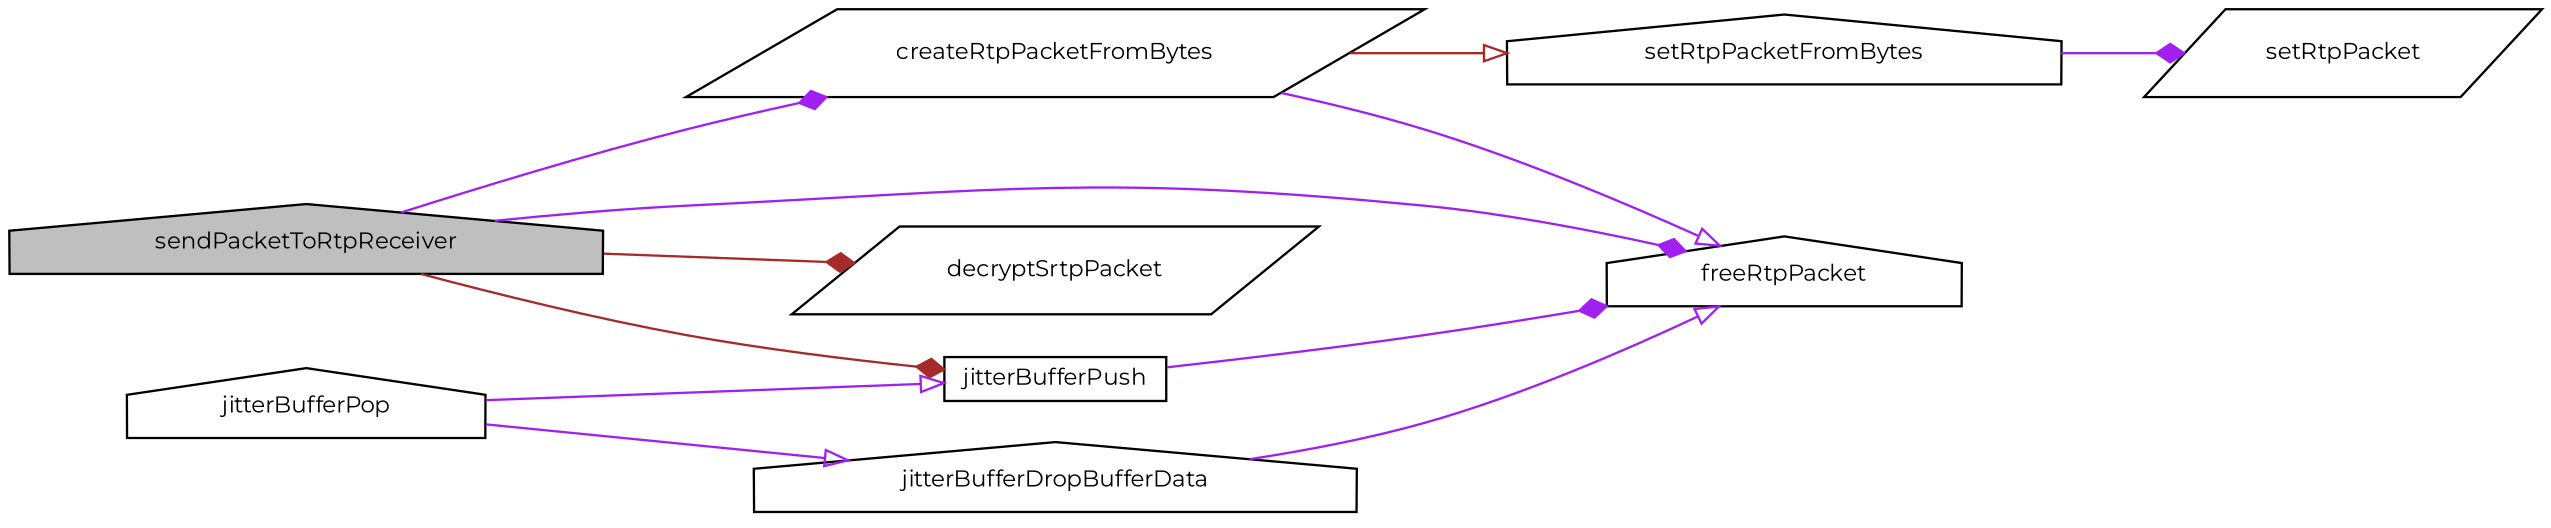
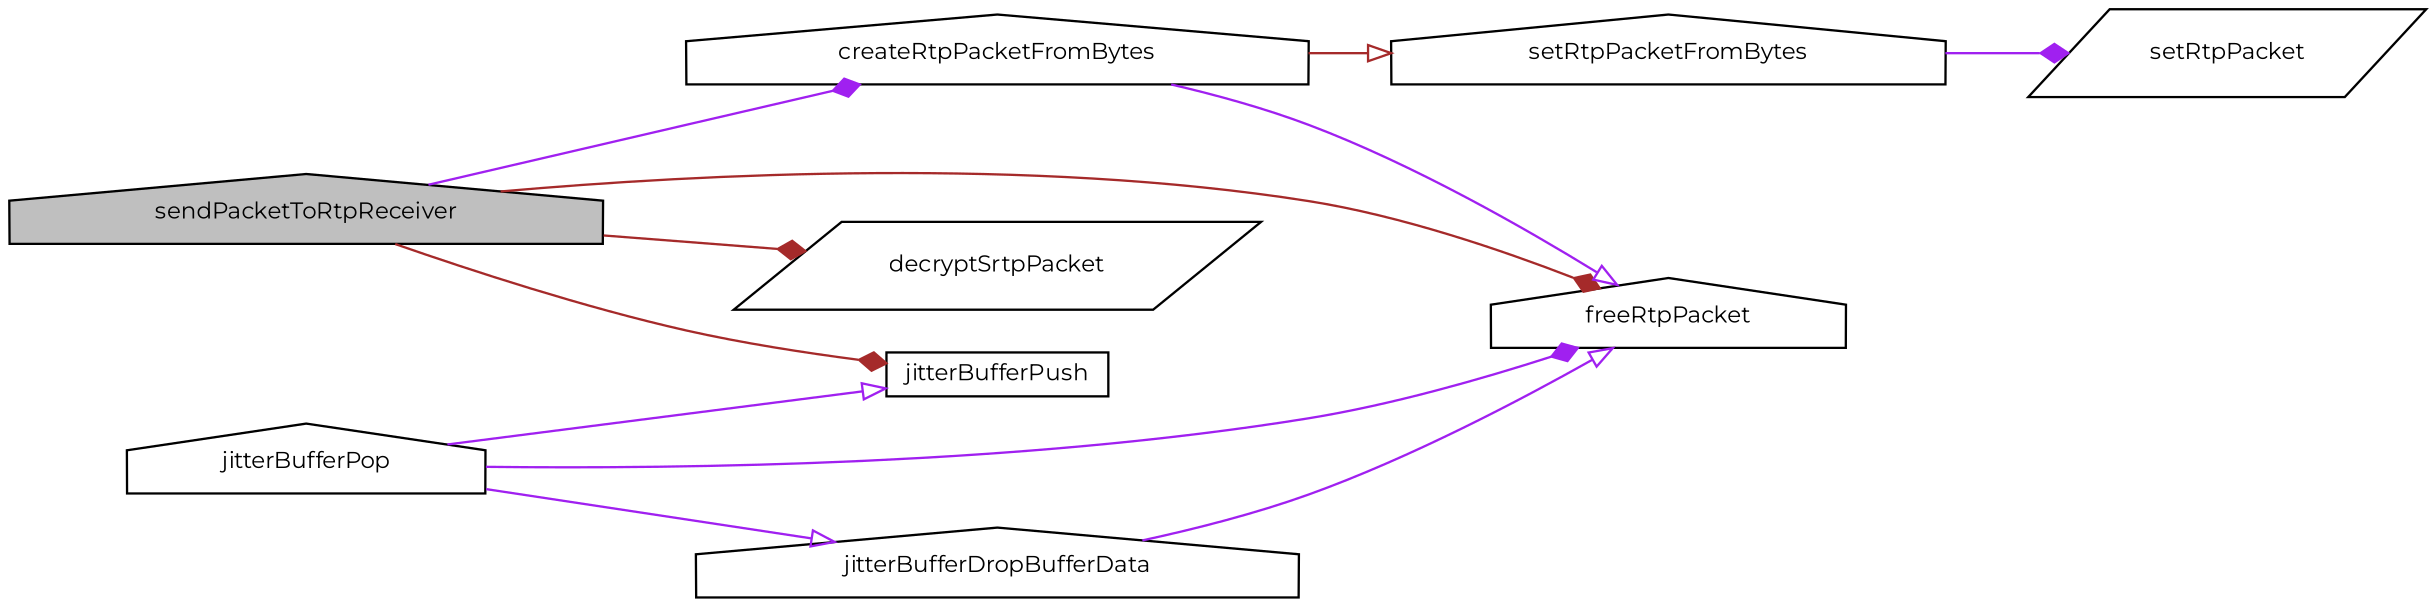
(1055, 53) -> (997, 53)
(1078, 188) -> (1043, 176)
(1373, 342) -> (1023, 451)
